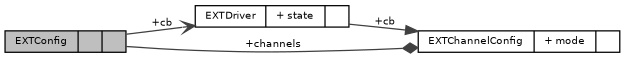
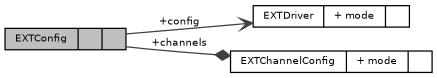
(295, 16) -> (355, 16)
(161, 23) -> (178, 22)
(377, 27) -> none
